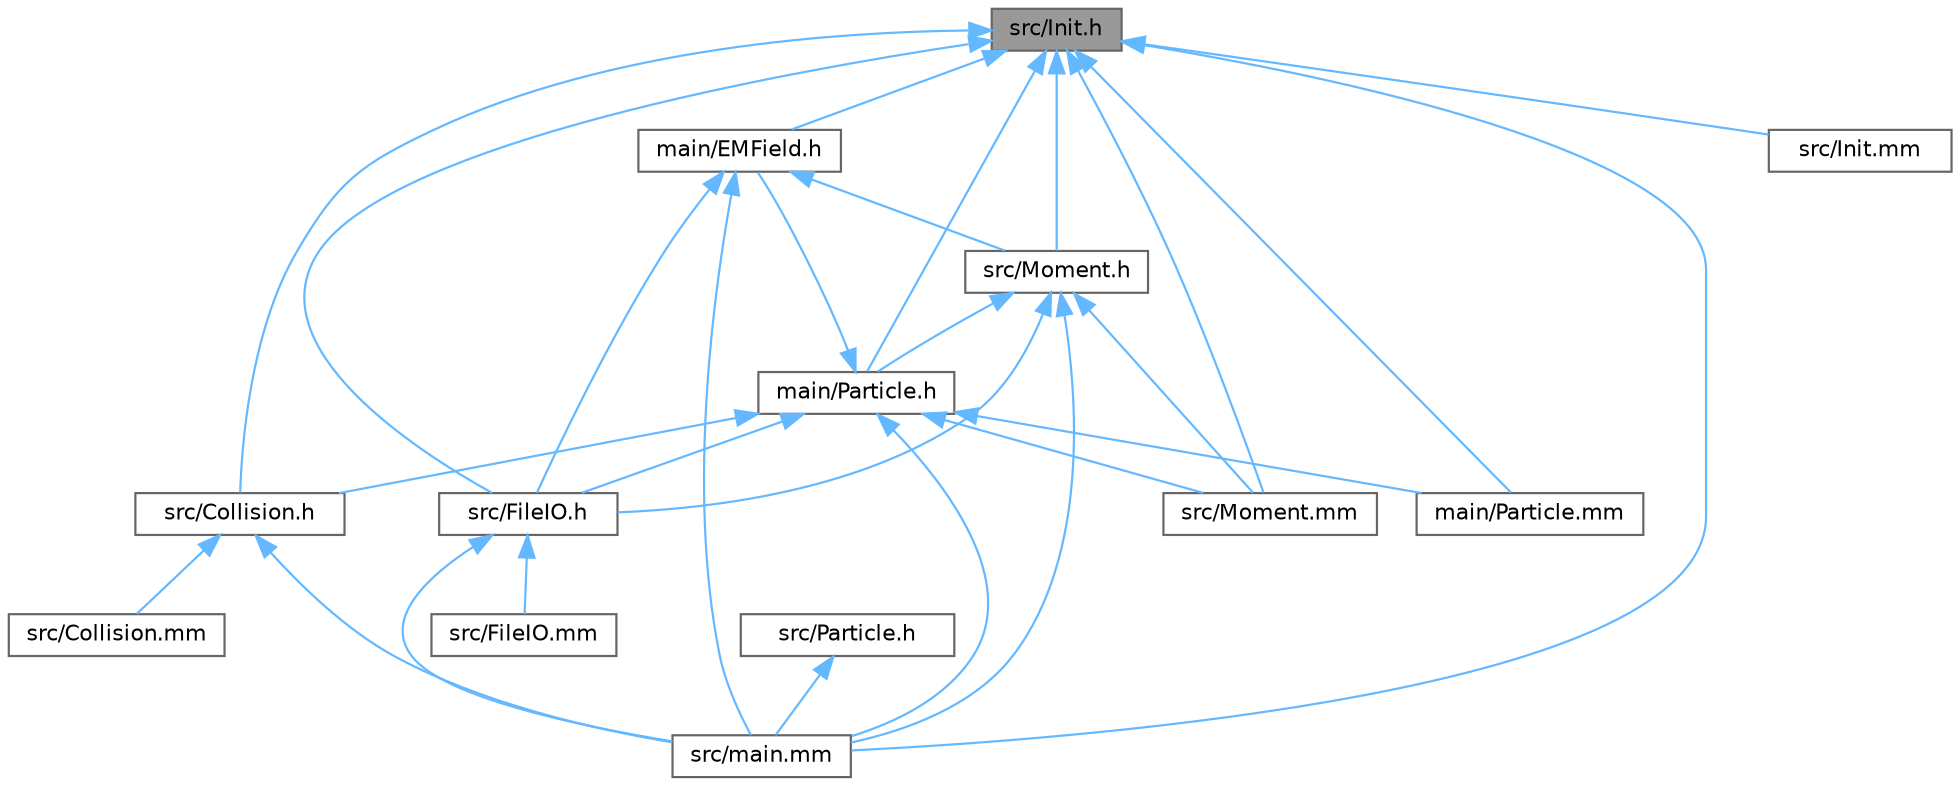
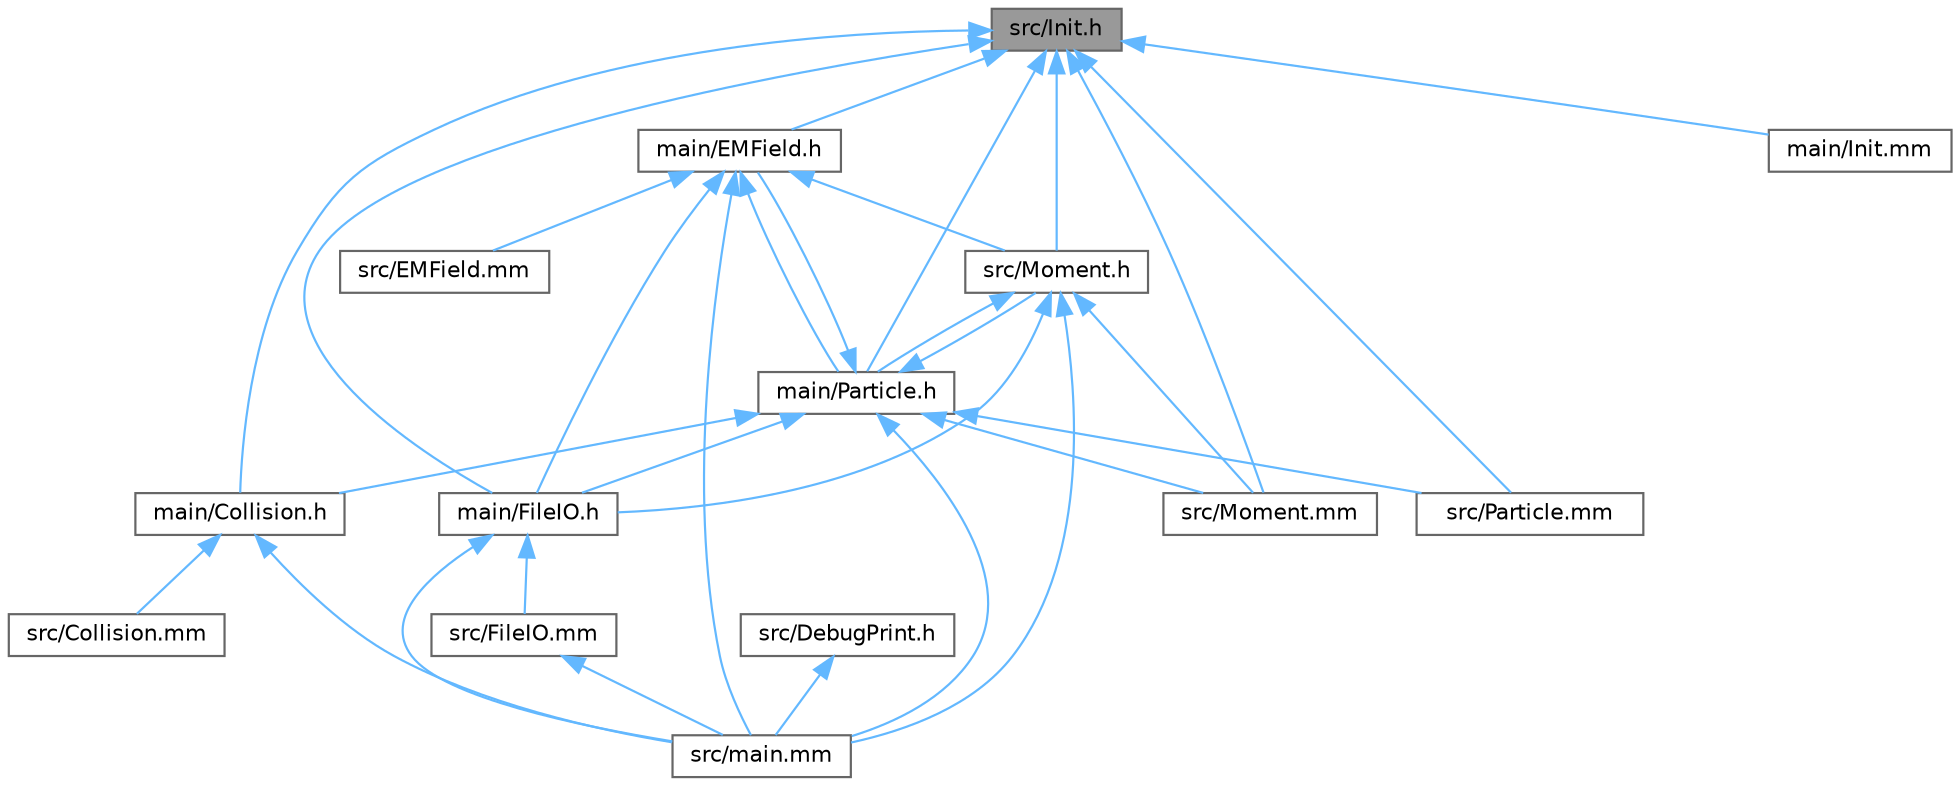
(1860, 151) -> (1860, 151)
none -> (445, 272)
none -> (789, 285)
none -> (979, 328)
(240, 514) -> (240, 514)
(528, 514) -> (528, 514)
(1530, 514) -> (1530, 514)
(1696, 538) -> (653, 700)
(848, 635) -> (848, 635)
